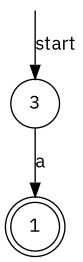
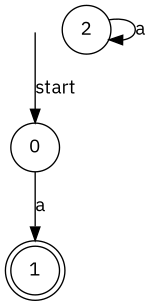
none -> (87, 30)
(35, 104) -> (35, 147)
